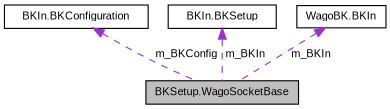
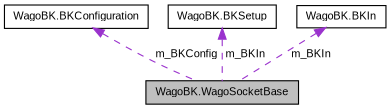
(76, 17) -> (76, 17)
(222, 17) -> (222, 17)
(222, 92) -> (222, 92)
